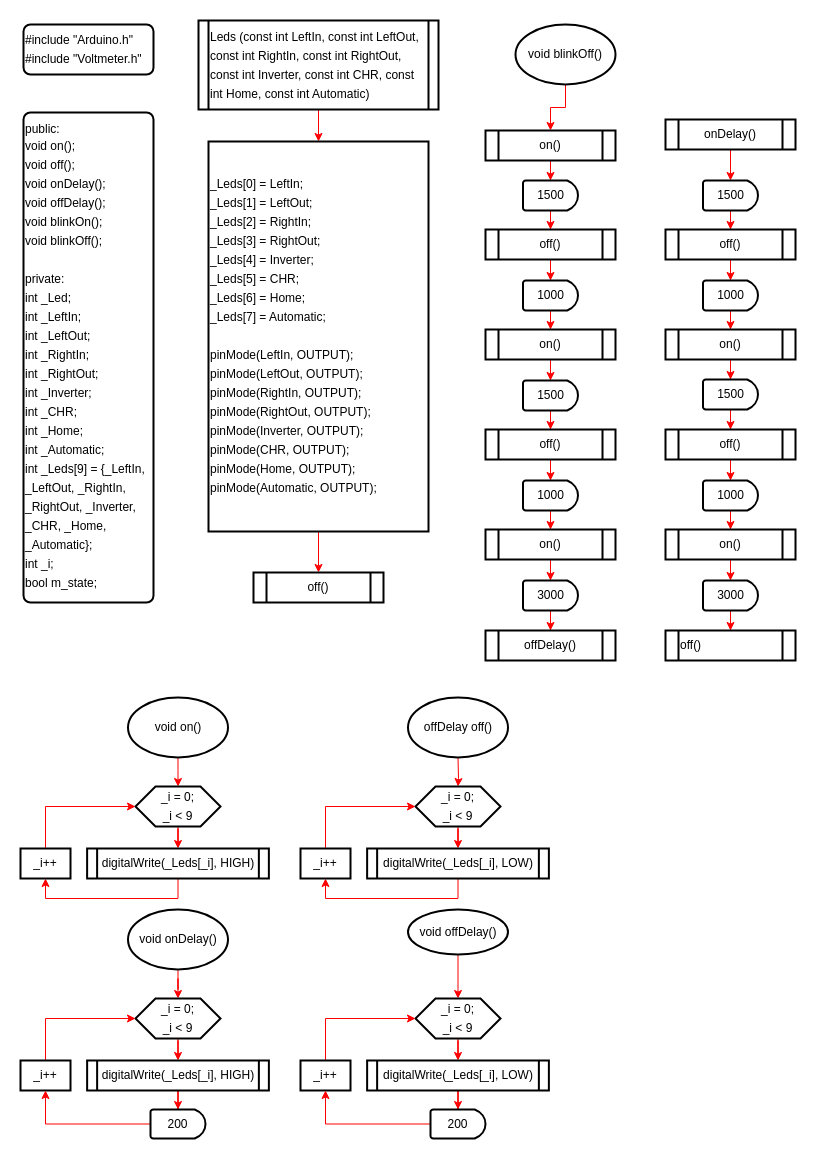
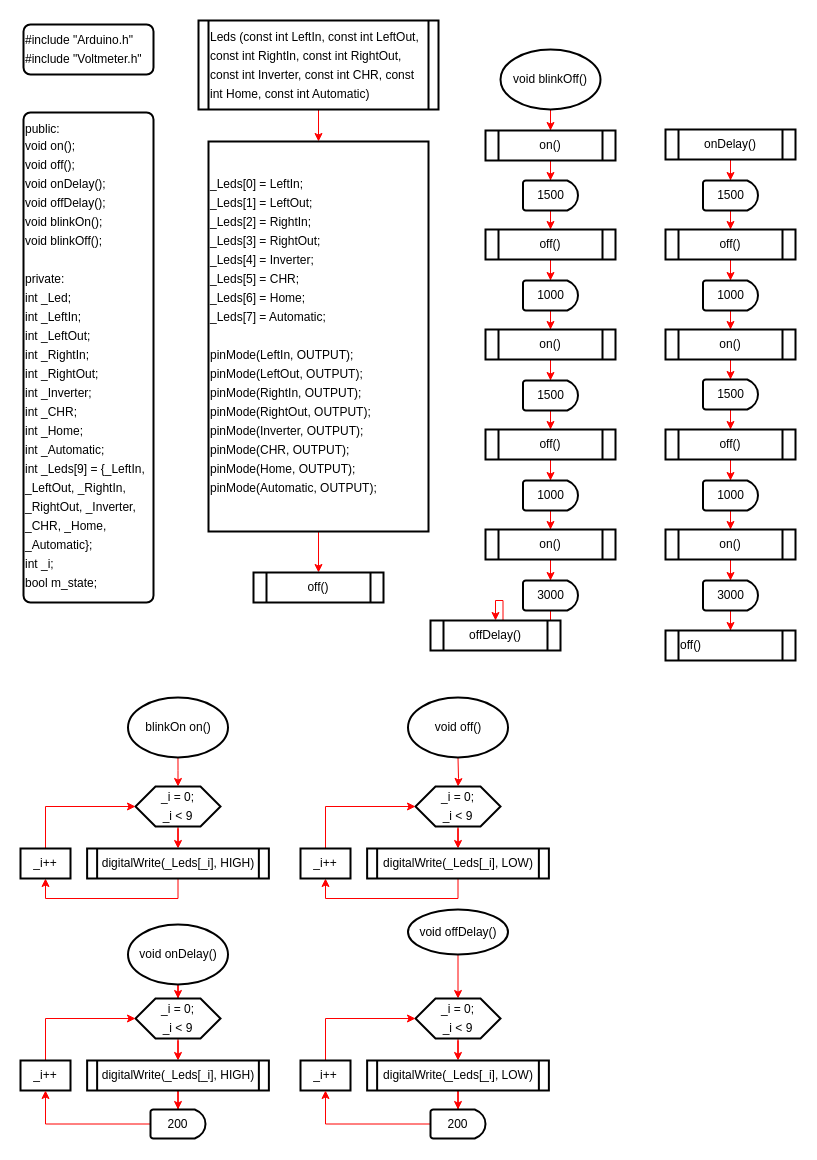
(566, 55) -> (551, 80)
(731, 135) -> (731, 145)
(551, 646) -> (496, 636)
(179, 728) -> (179, 728)
(459, 728) -> (459, 728)
(178, 940) -> (178, 955)
